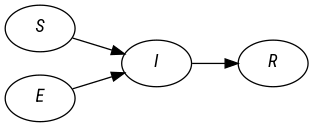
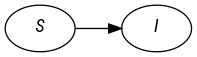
(273, 63) -> none
(40, 98) -> none
